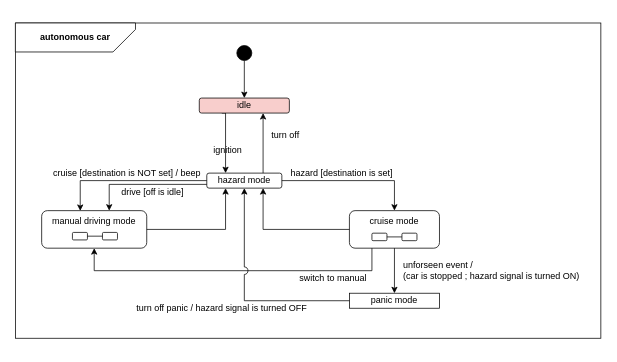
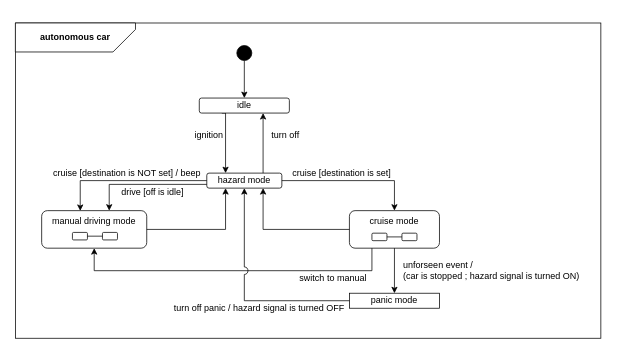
(244, 105) -> (244, 105)
(228, 150) -> (209, 135)
(342, 173) -> (342, 173)
(222, 308) -> (259, 308)
